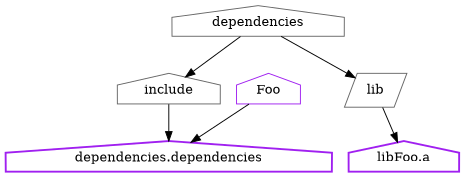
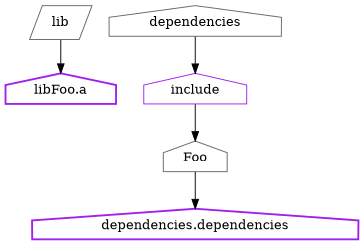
(314, 55) -> none
(169, 90) -> (195, 90)
(268, 90) -> (195, 158)
(169, 118) -> (195, 118)
